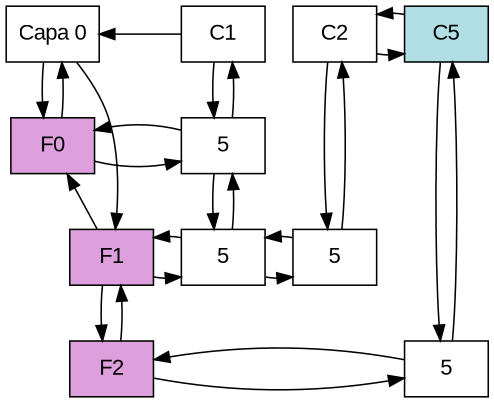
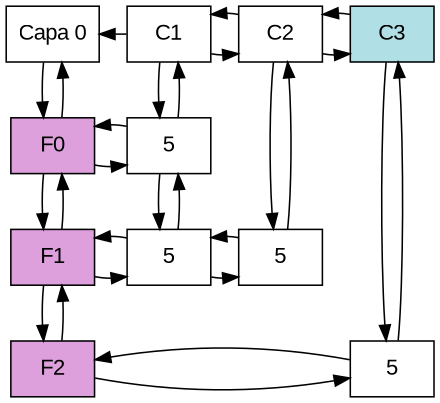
none -> (233, 14)
(446, 34) -> (392, 34)
none -> (217, 55)
(113, 137) -> (42, 194)
